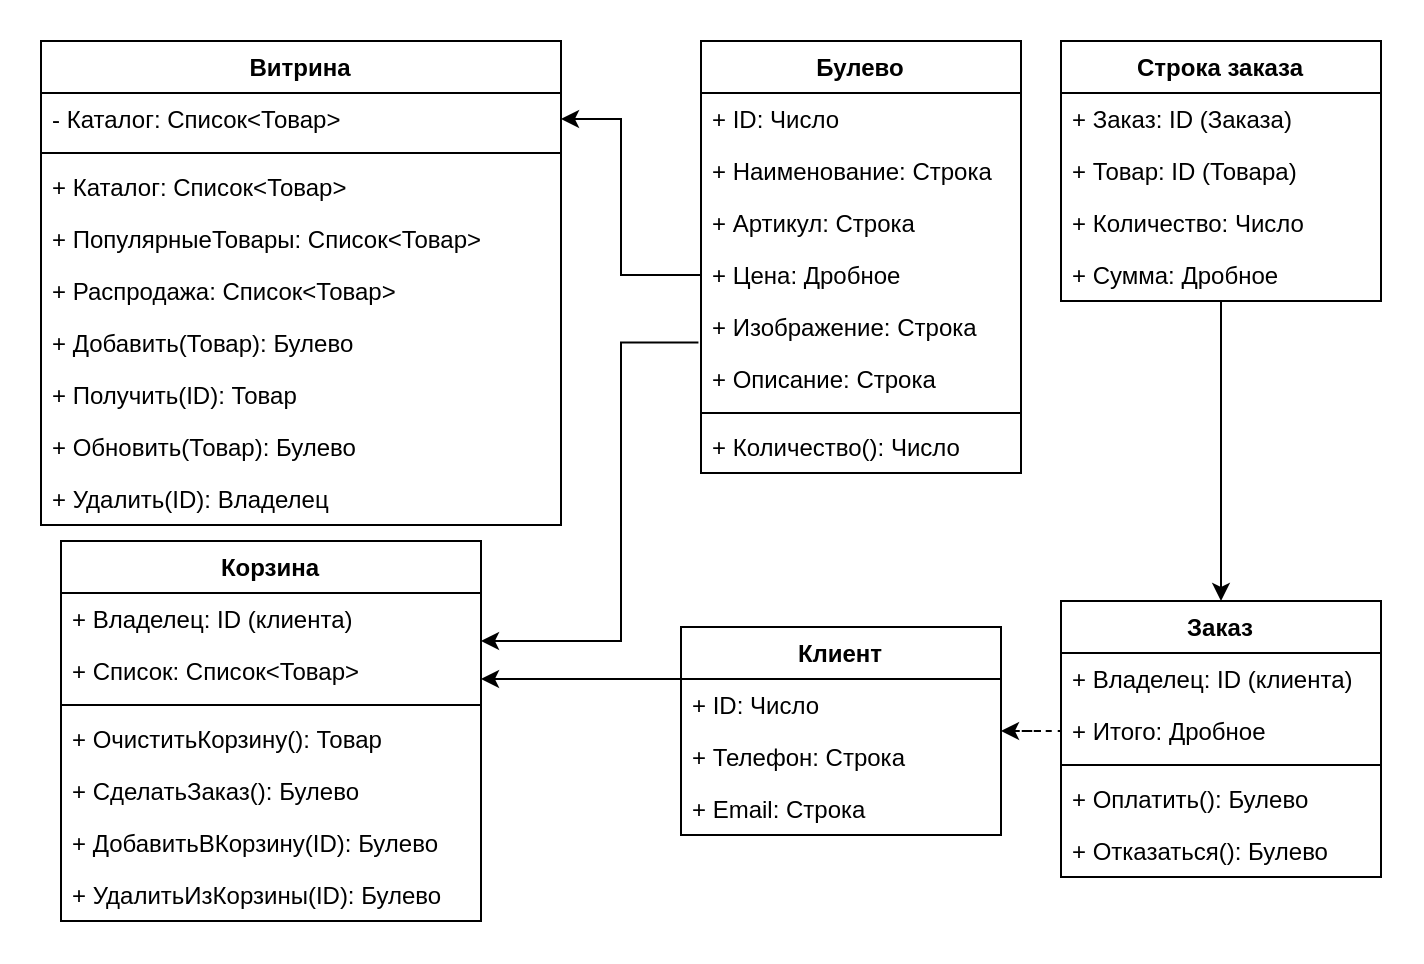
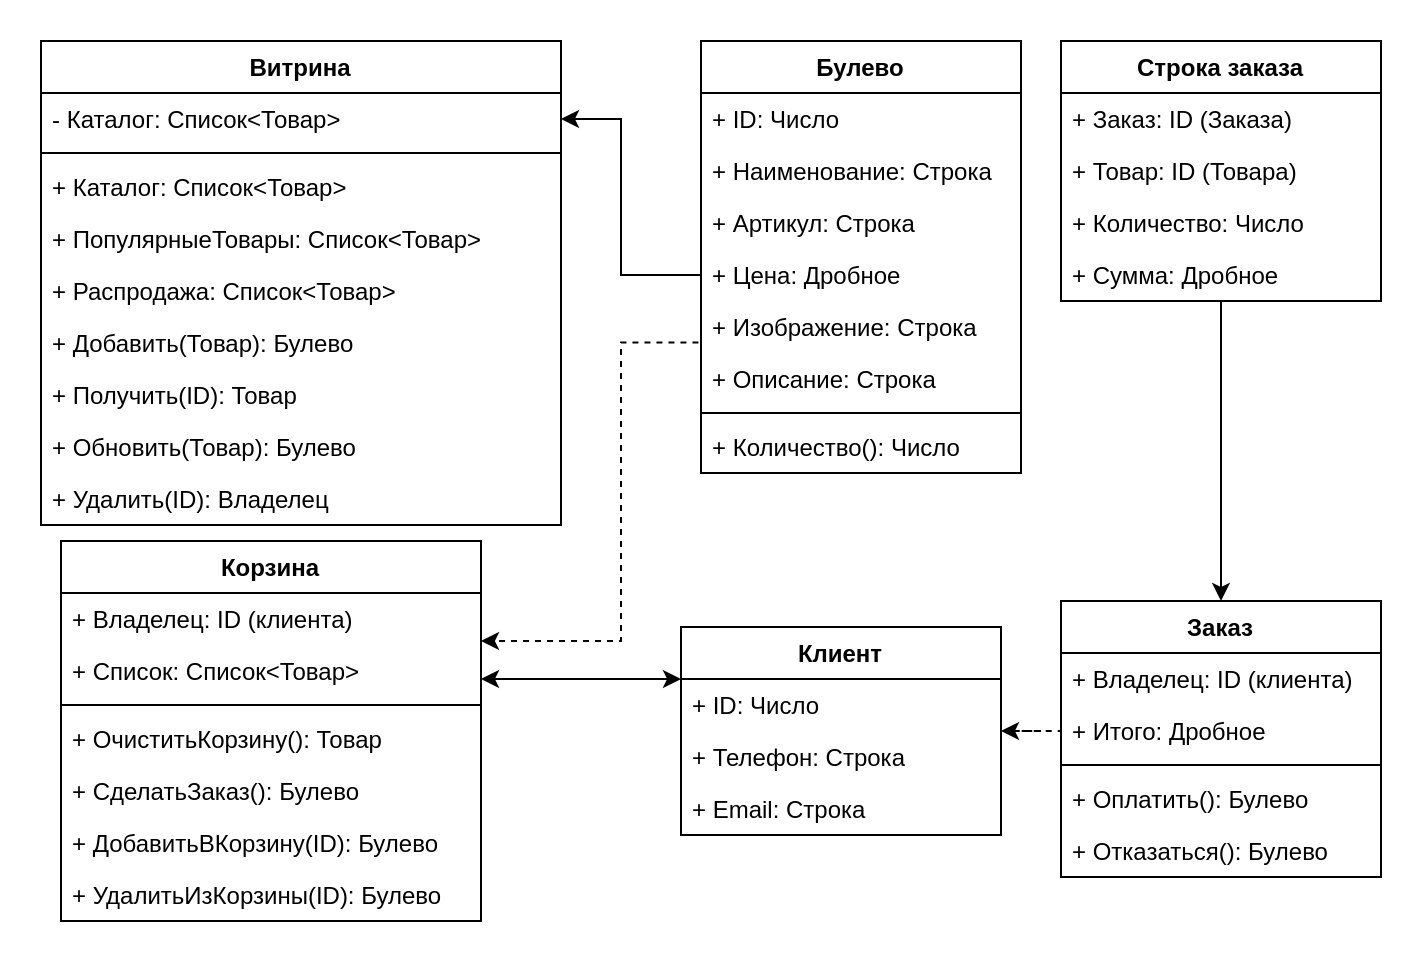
(621, 518) -> (621, 518)
(670, 679) -> (666, 679)
